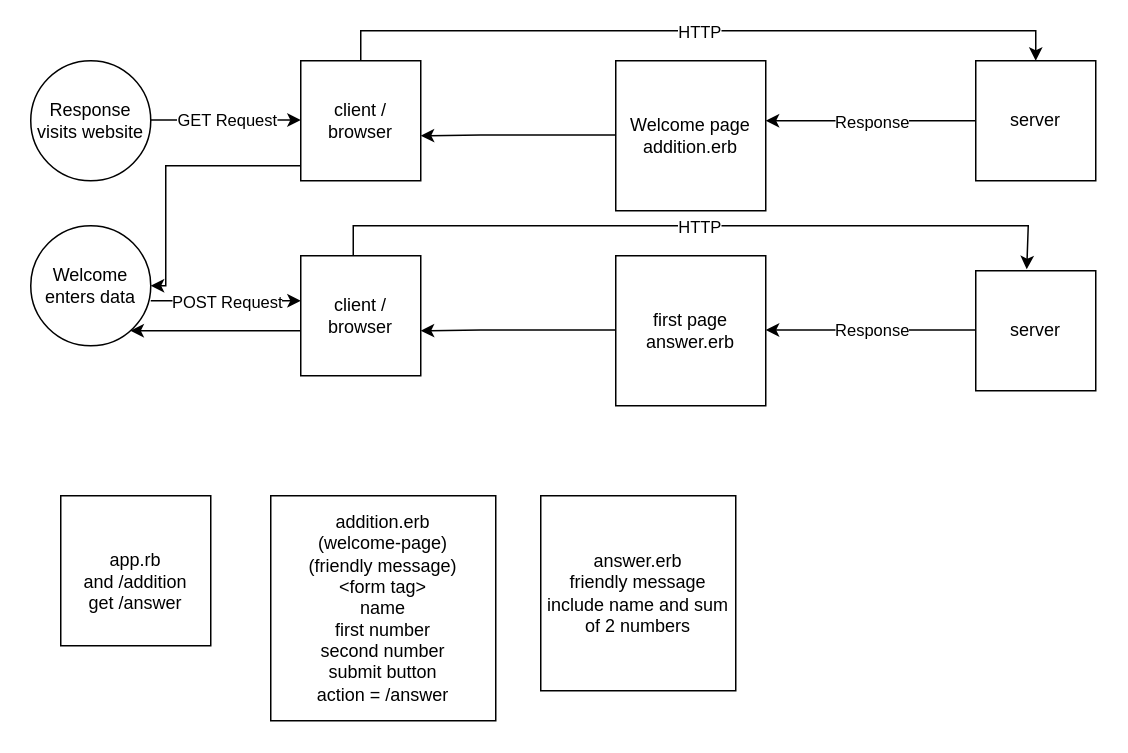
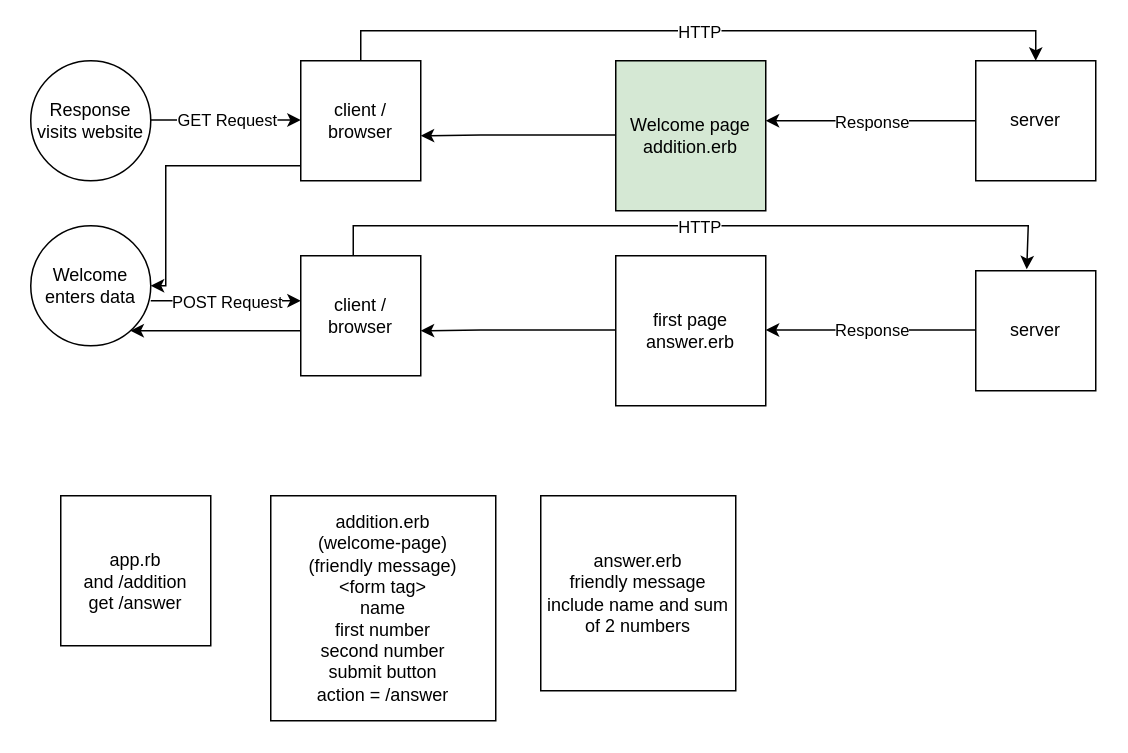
(691, 136) -> (691, 136)
